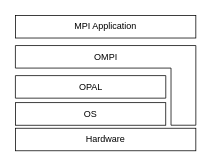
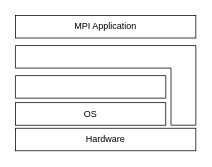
(105, 57) -> none
(90, 87) -> none
